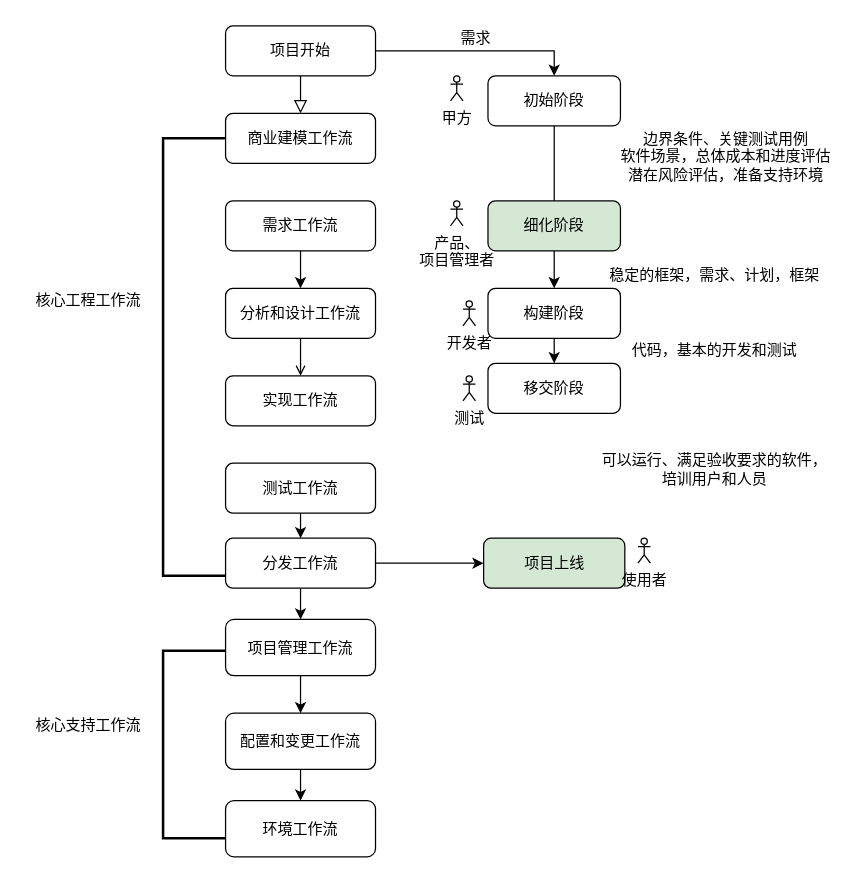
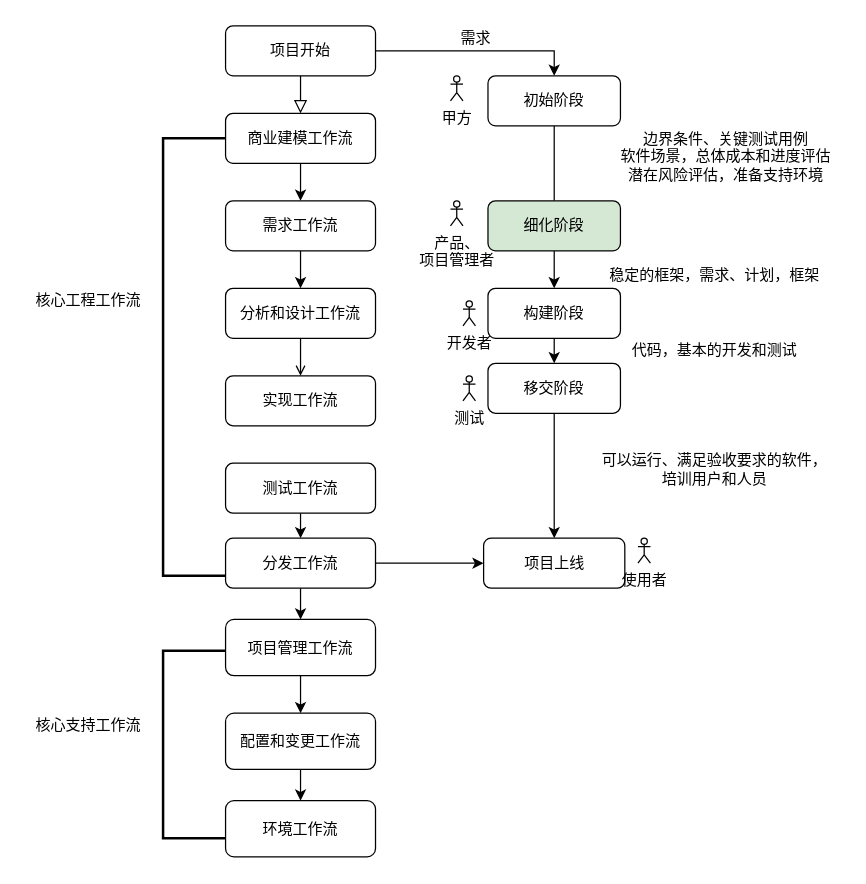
none -> (301, 177)
none -> (554, 471)
(554, 563) -> (554, 563)
